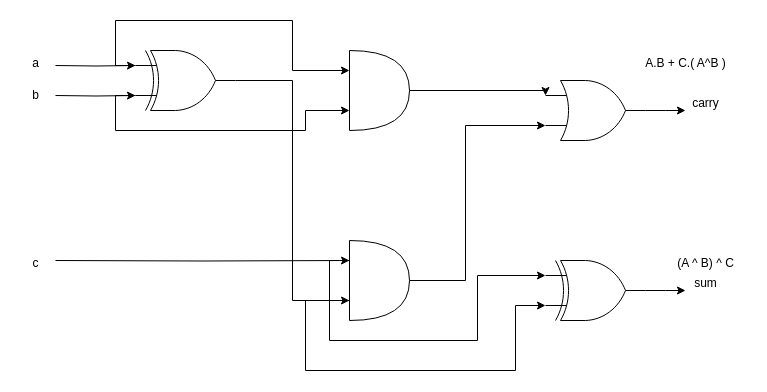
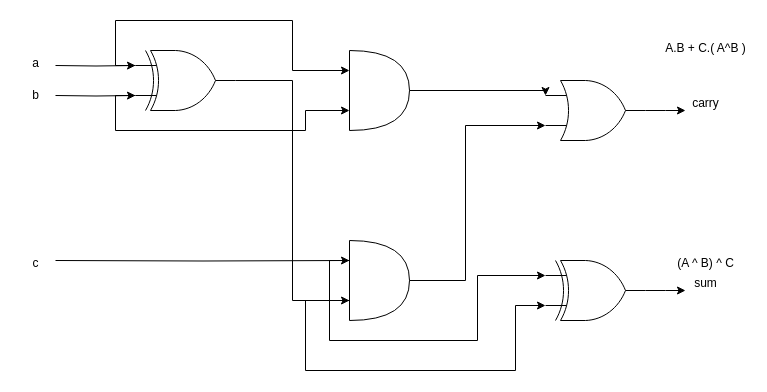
(686, 64) -> (706, 49)
